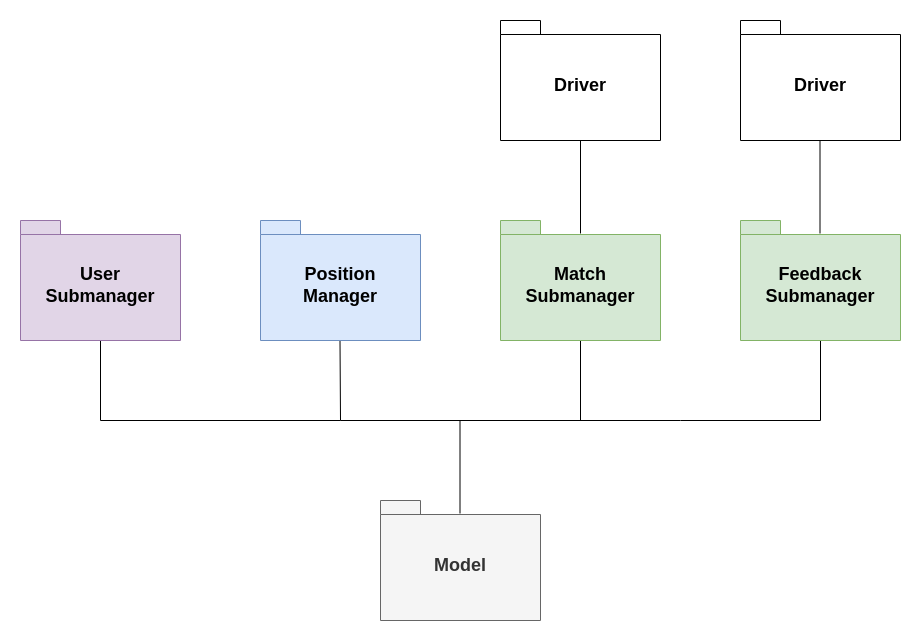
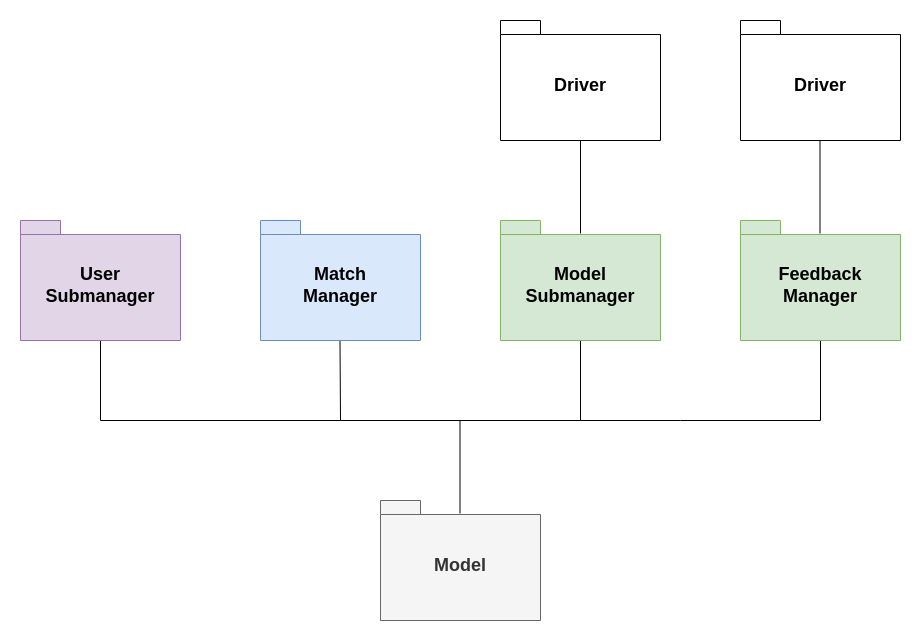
(341, 286) -> (341, 286)
(581, 286) -> (581, 286)
(821, 286) -> (821, 286)
